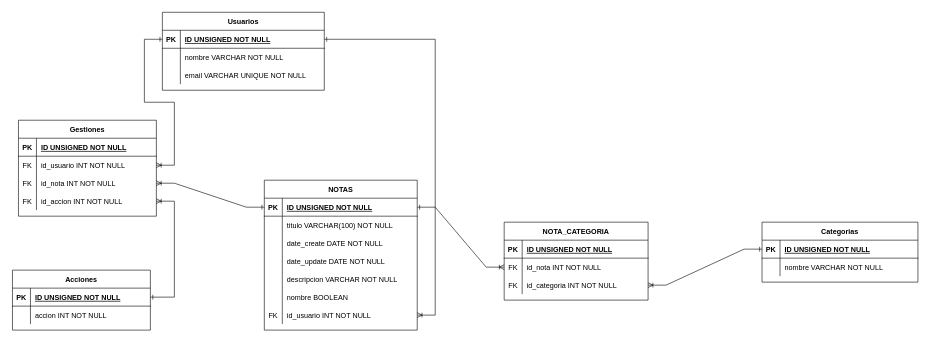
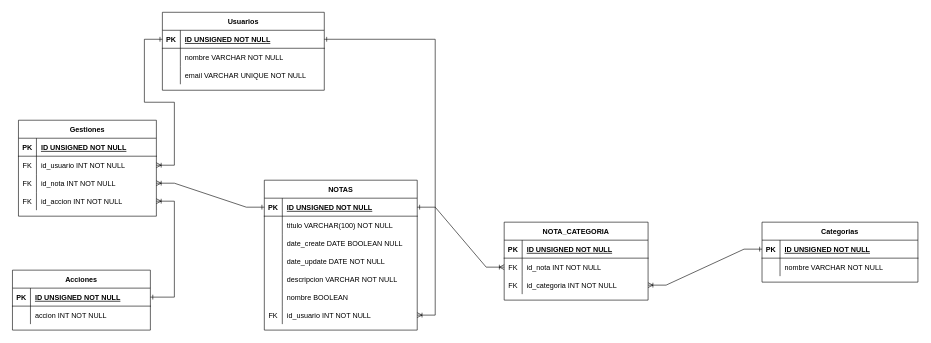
(334, 244) -> (342, 244)
